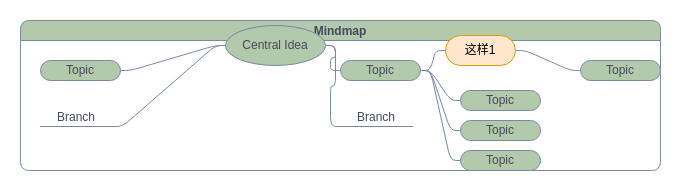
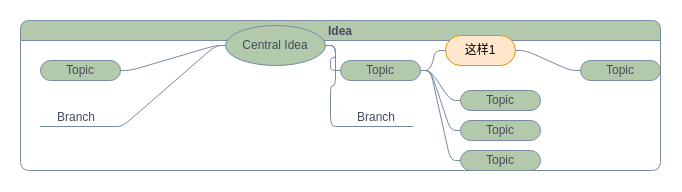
(340, 31) -> (340, 31)
